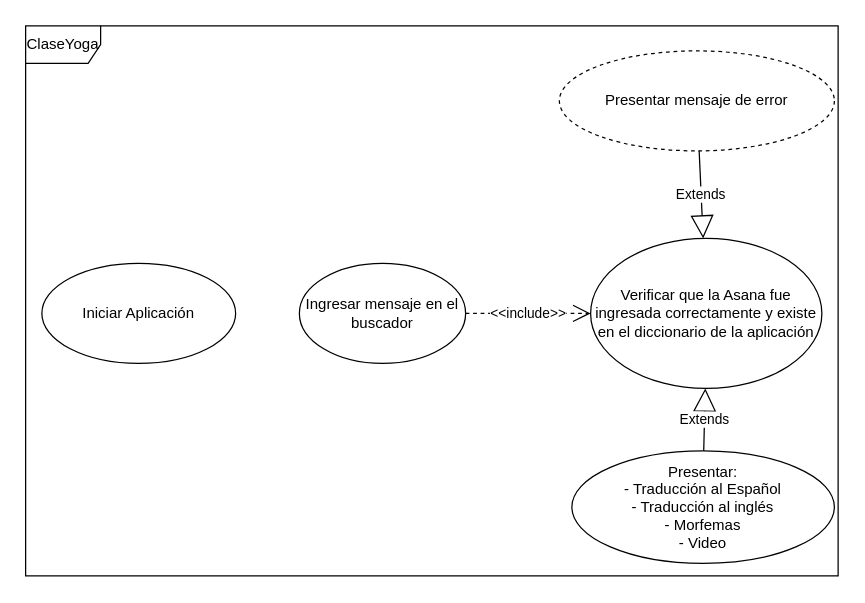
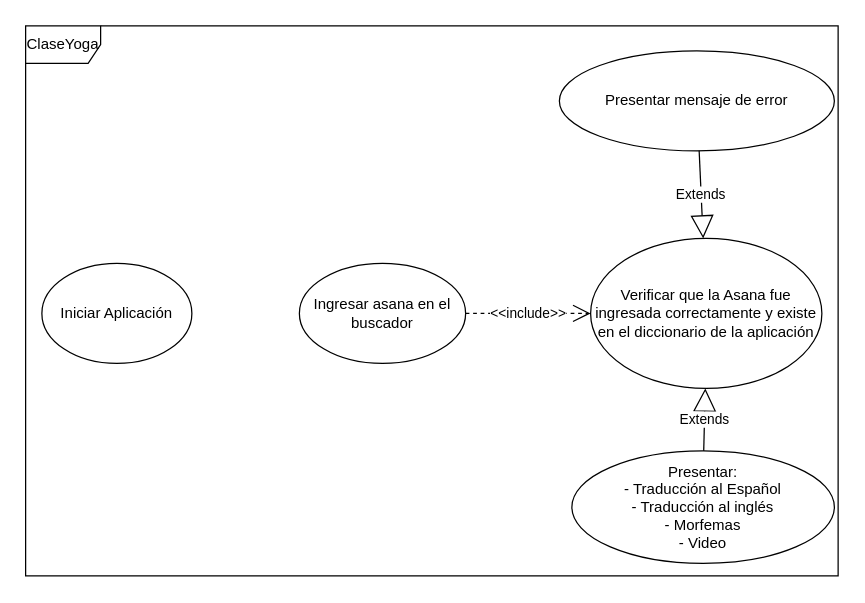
(697, 101) -> (697, 101)
(139, 313) -> (117, 313)
(383, 313) -> (383, 313)
